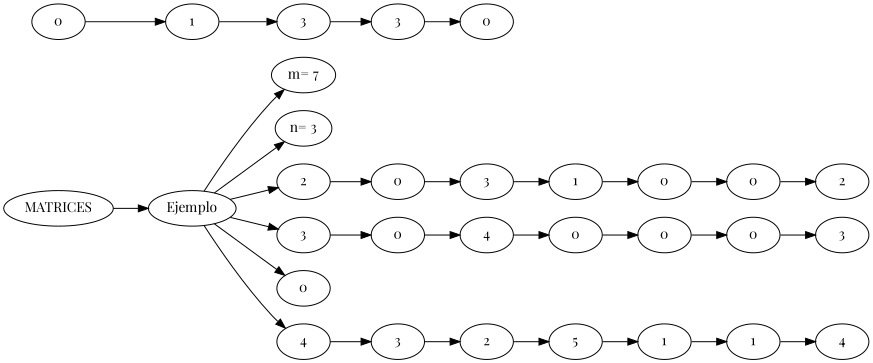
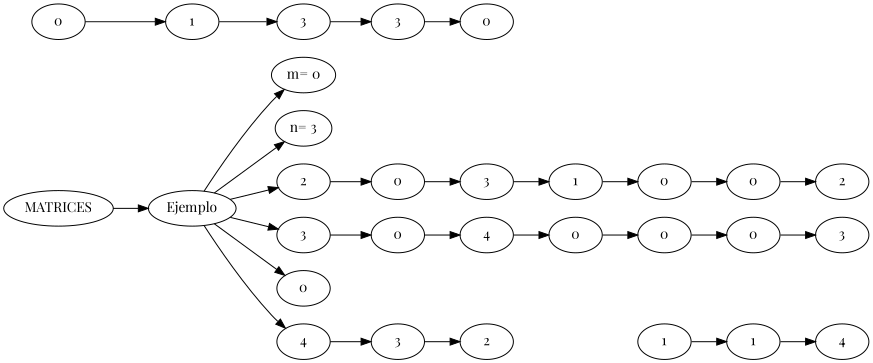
(304, 75) -> (304, 75)
(576, 342) -> none
